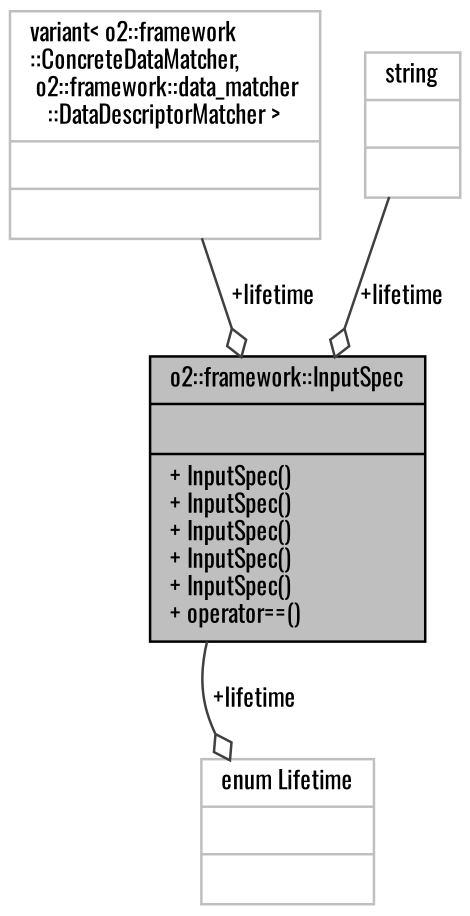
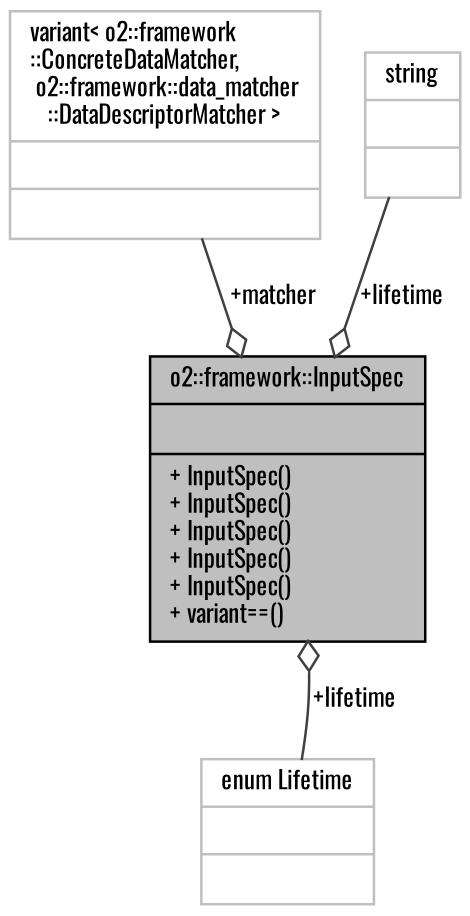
(271, 298) -> (271, 298)
(235, 615) -> (228, 615)
(203, 688) -> (307, 716)
